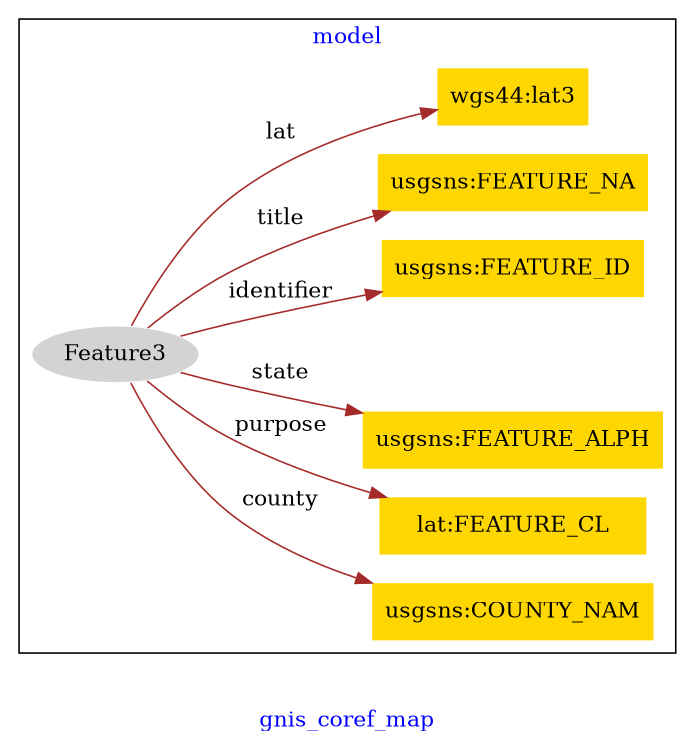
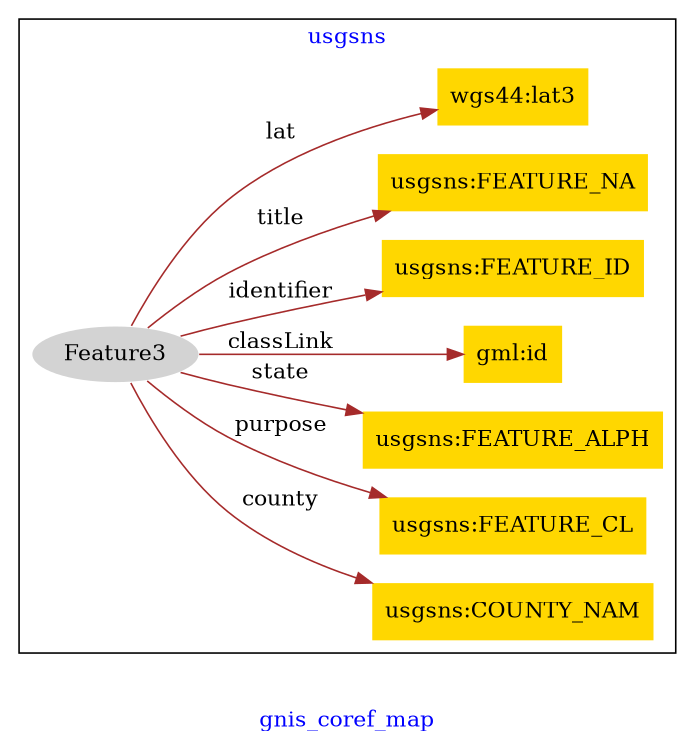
(347, 37) -> (347, 37)
none -> (513, 354)
(513, 526) -> (513, 526)
